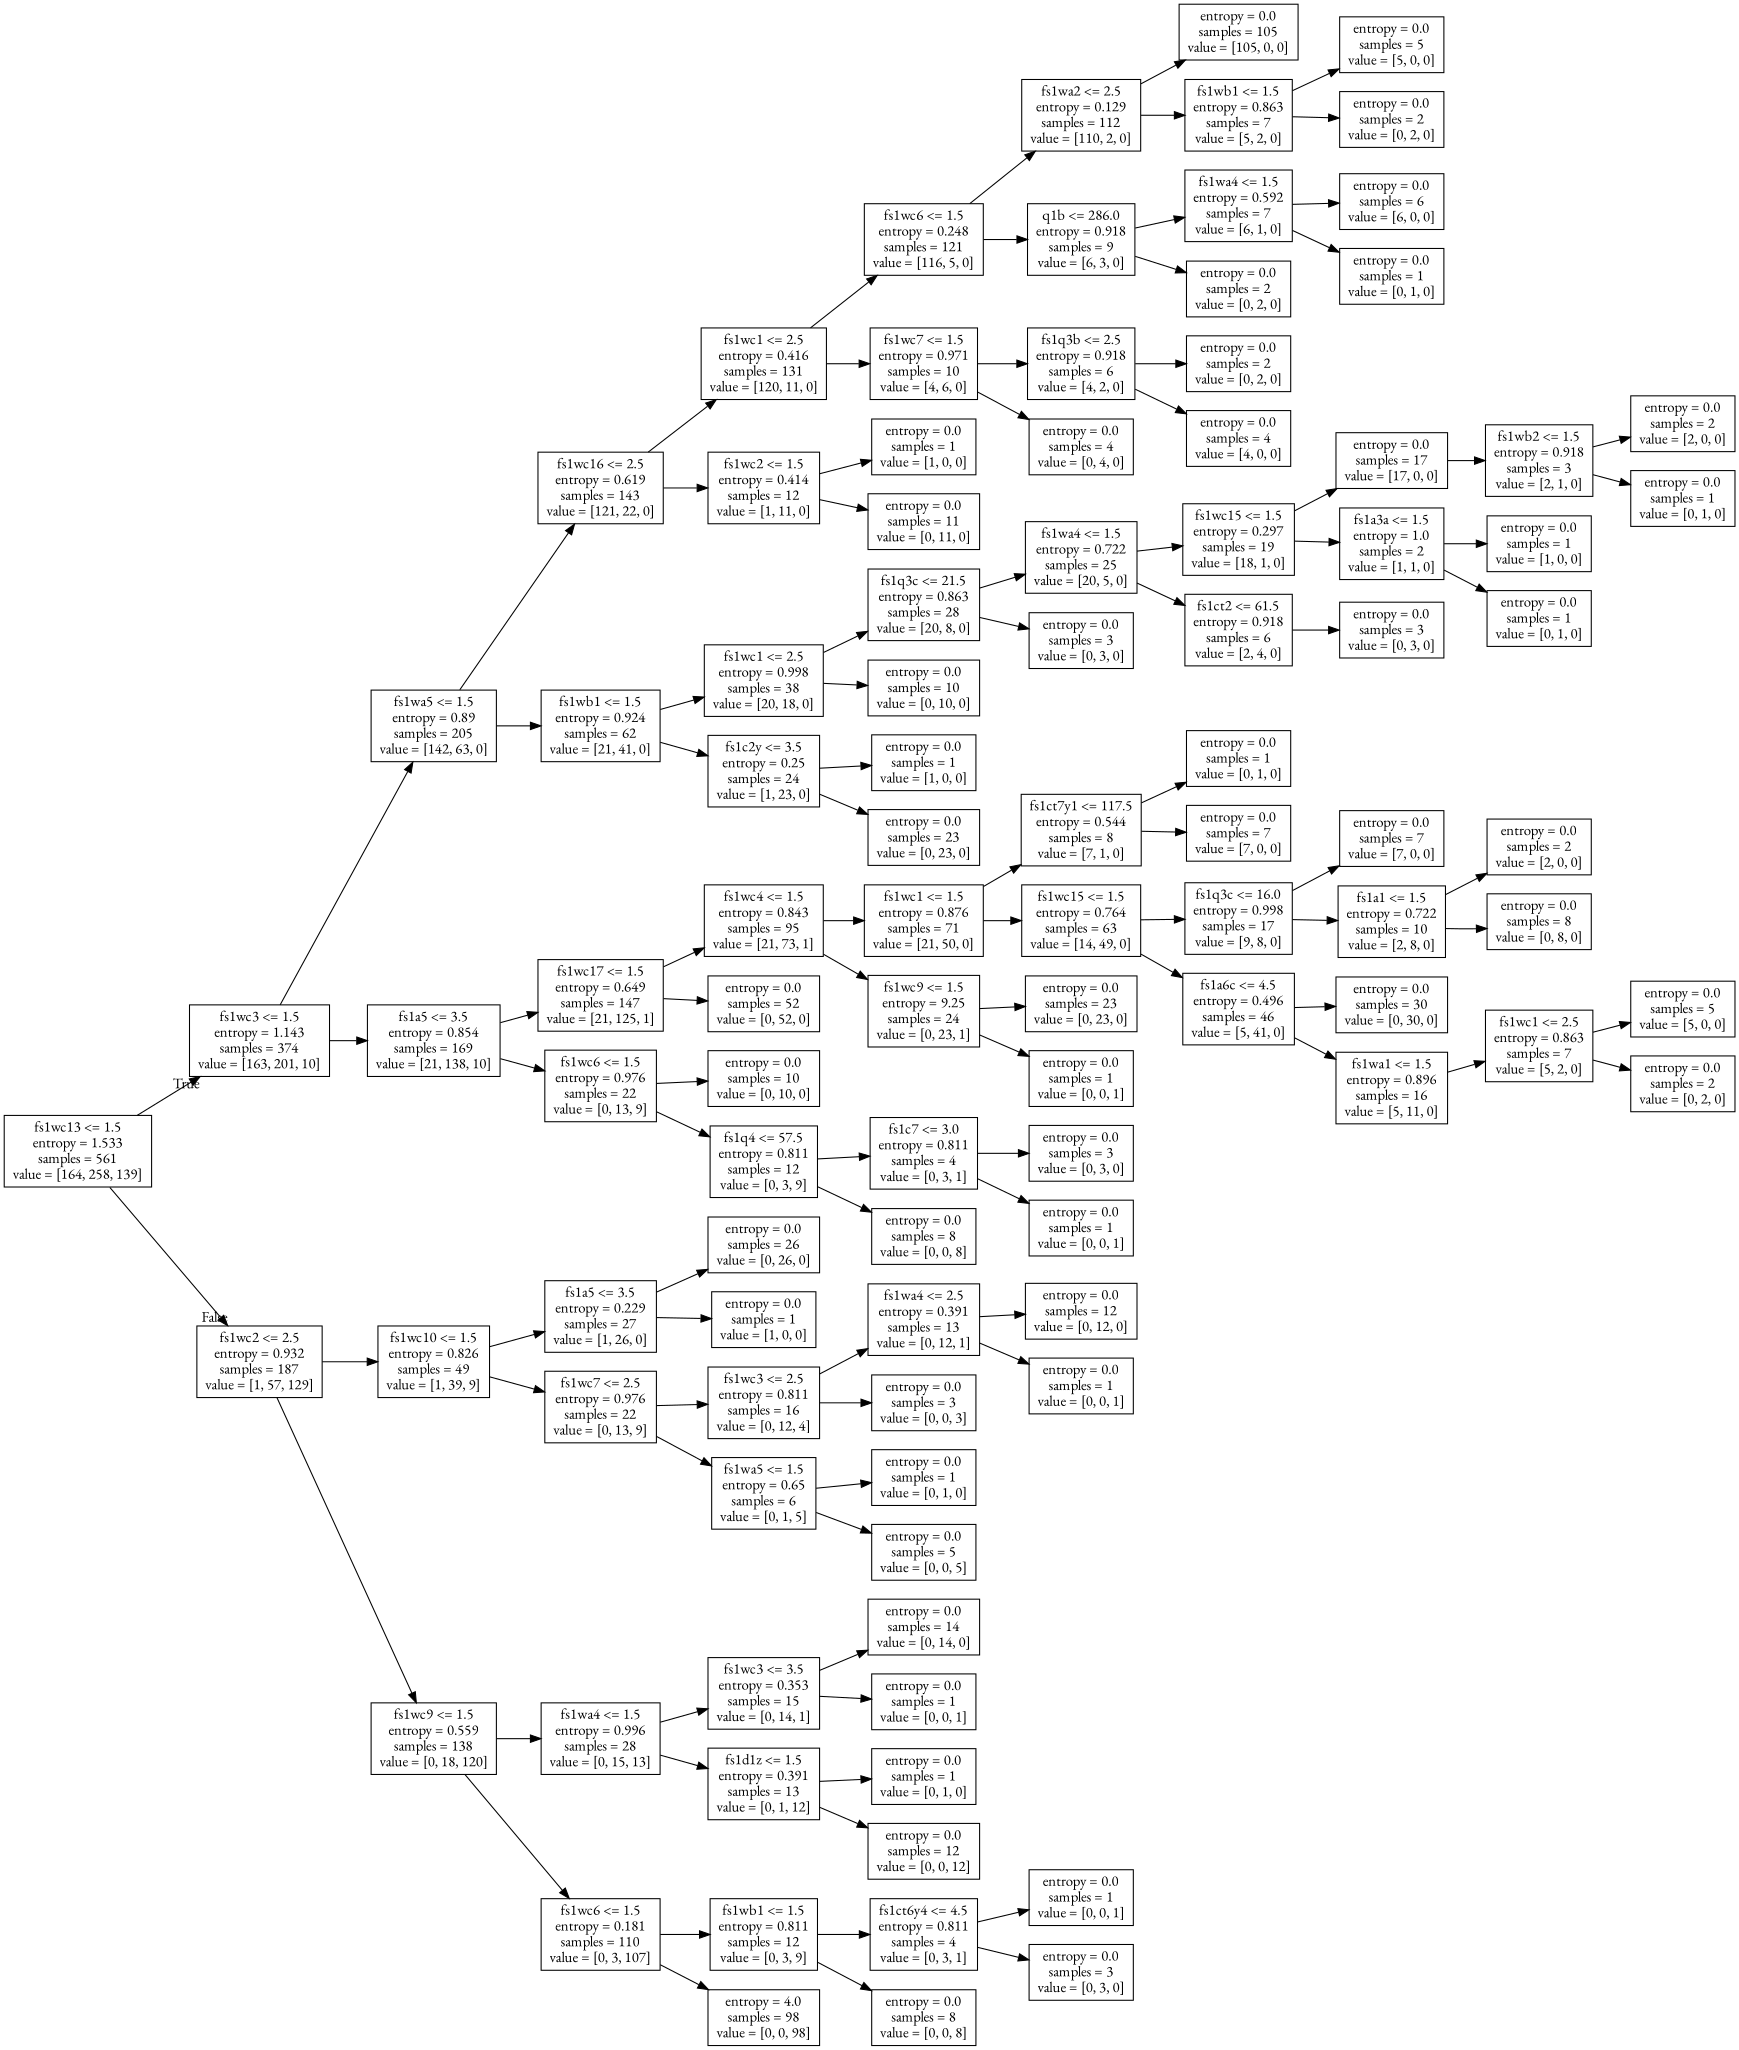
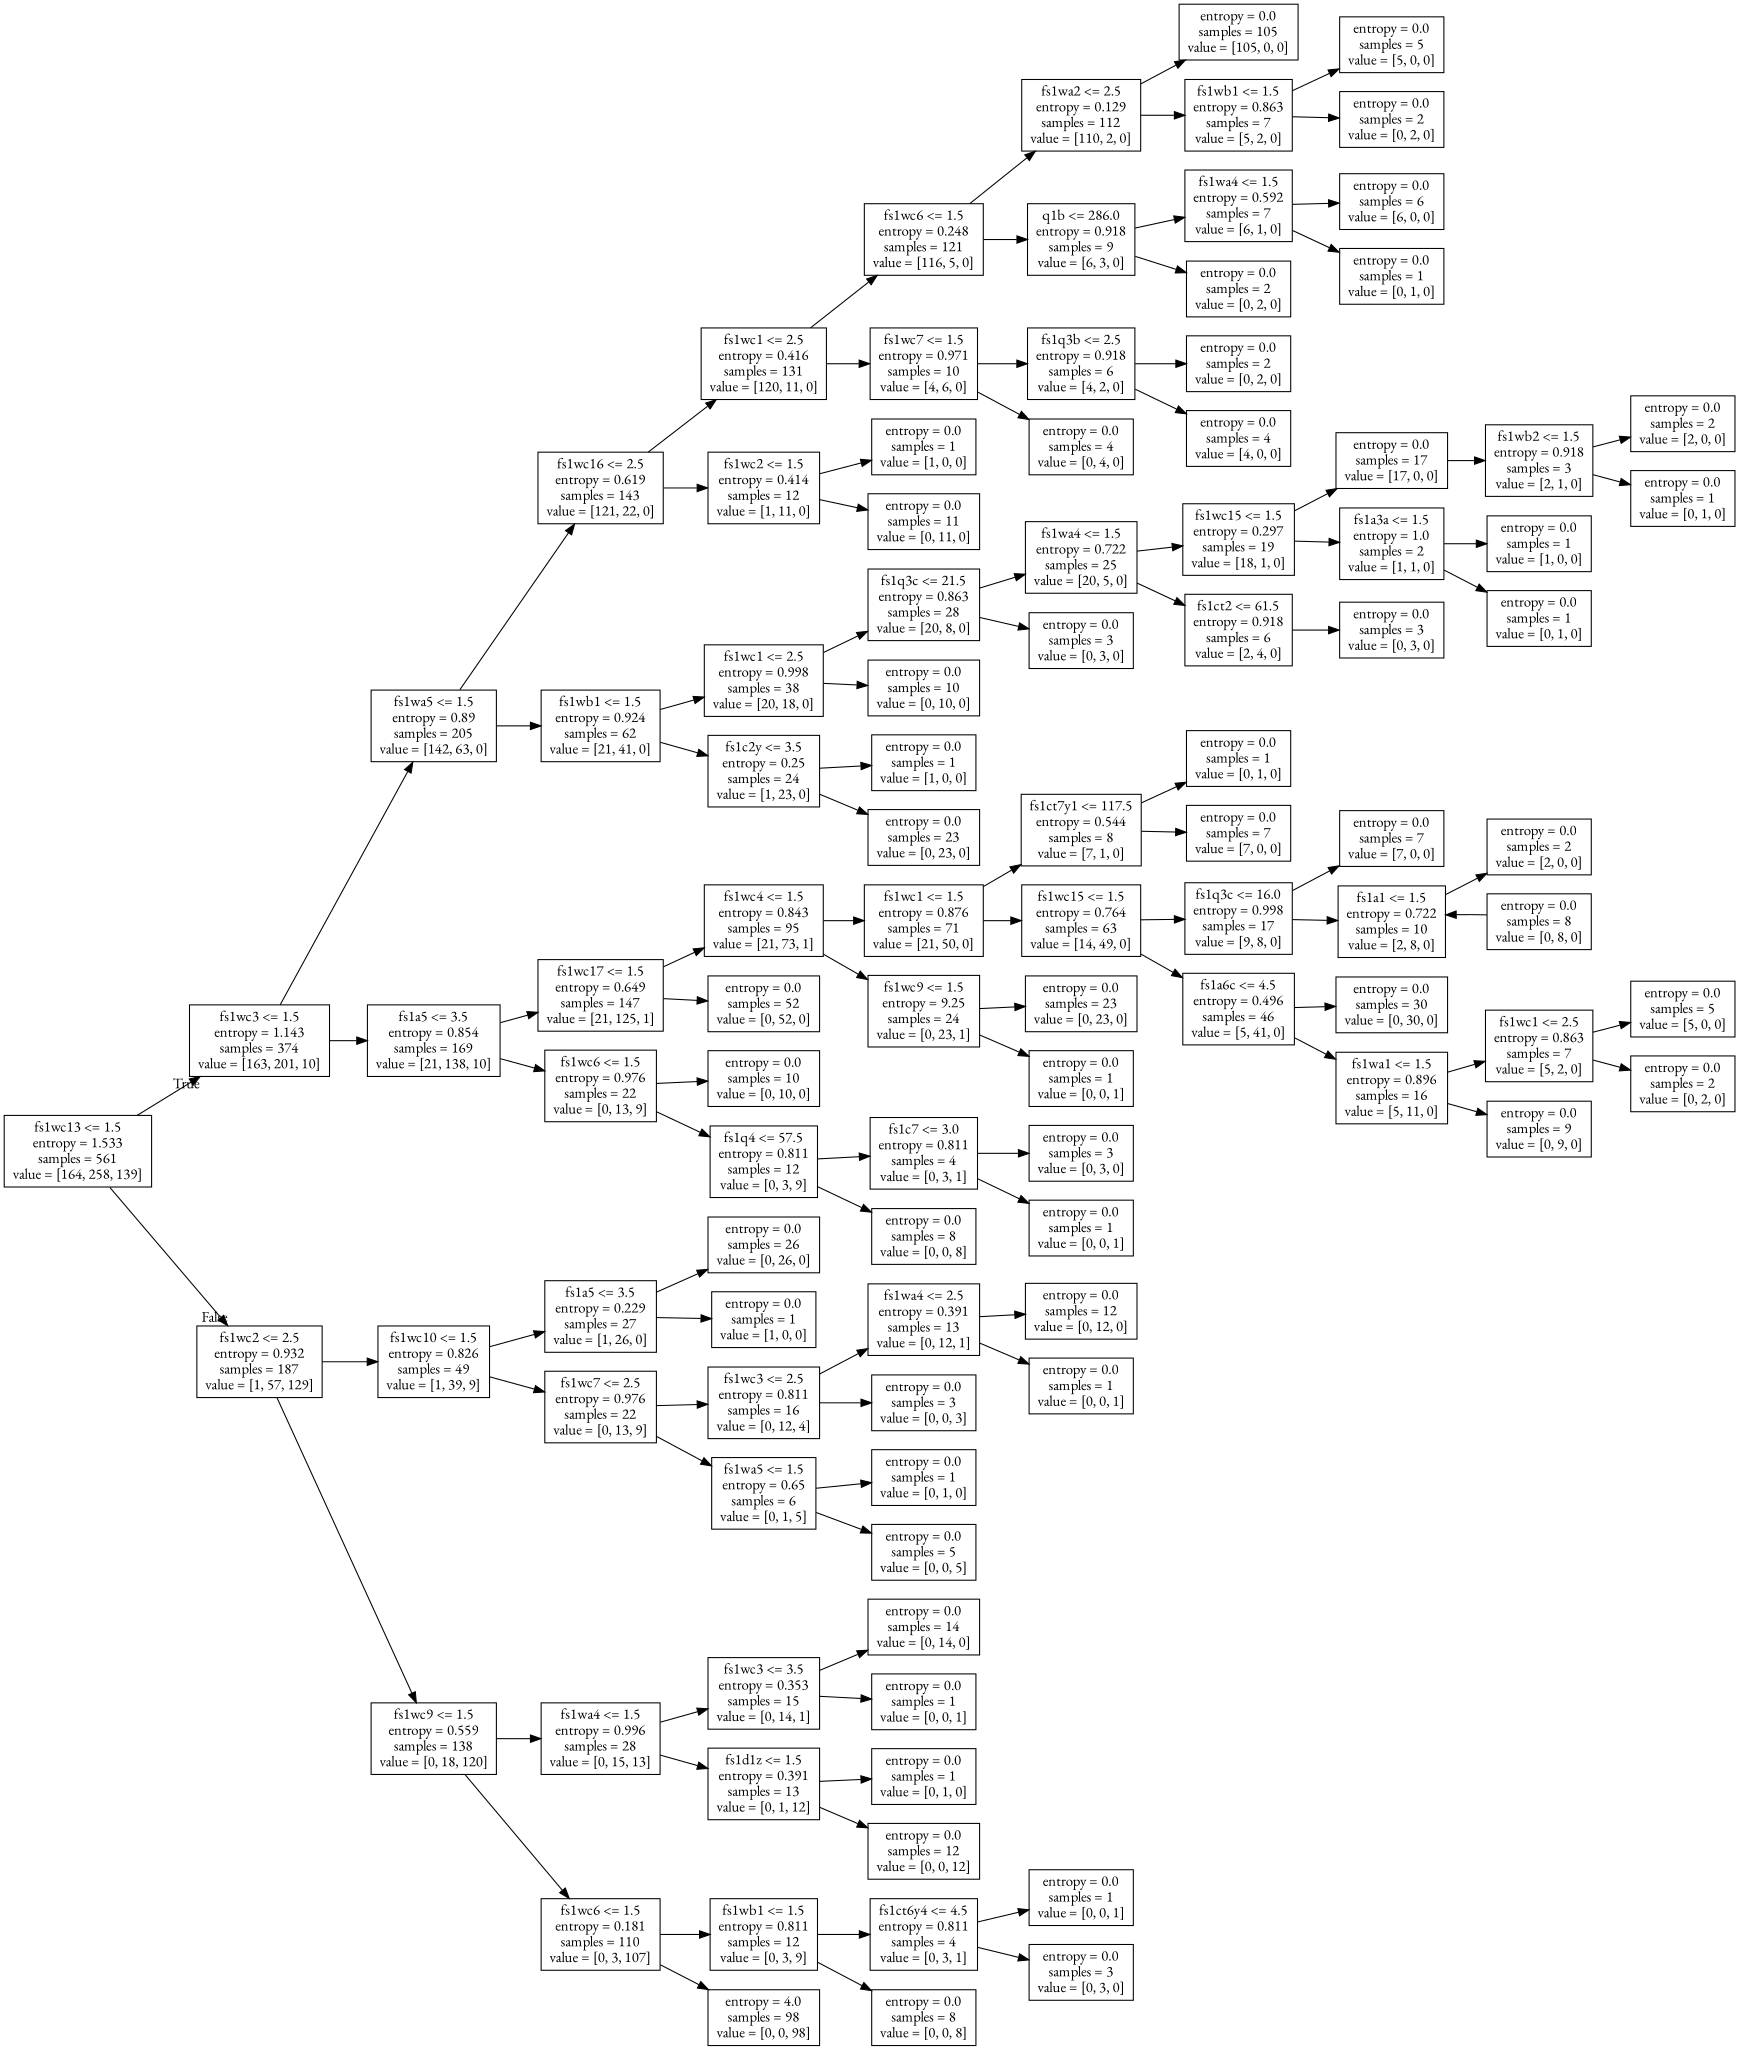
(1461, 929) -> (1472, 915)
none -> (1539, 1129)
